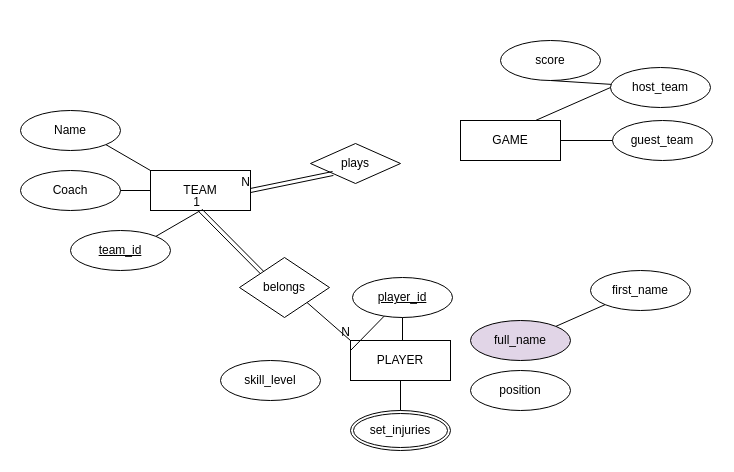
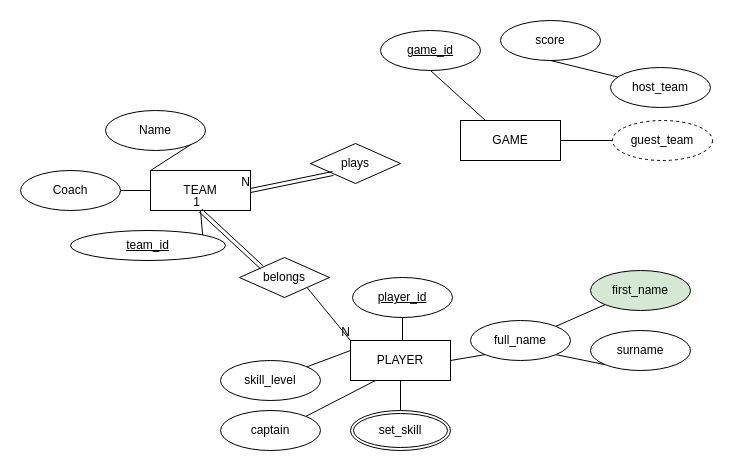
none -> (431, 51)
(551, 61) -> (551, 41)
none -> (458, 96)
(573, 104) -> none
(71, 131) -> (156, 131)
(663, 141) -> (663, 141)
(121, 251) -> (148, 246)
(285, 288) -> (285, 278)
(641, 291) -> (641, 291)
(367, 333) -> (329, 359)
(521, 341) -> (521, 341)
none -> (641, 351)
none -> (467, 358)
none -> (581, 360)
(521, 391) -> none
none -> (341, 398)
none -> (271, 431)
(401, 431) -> (401, 431)
